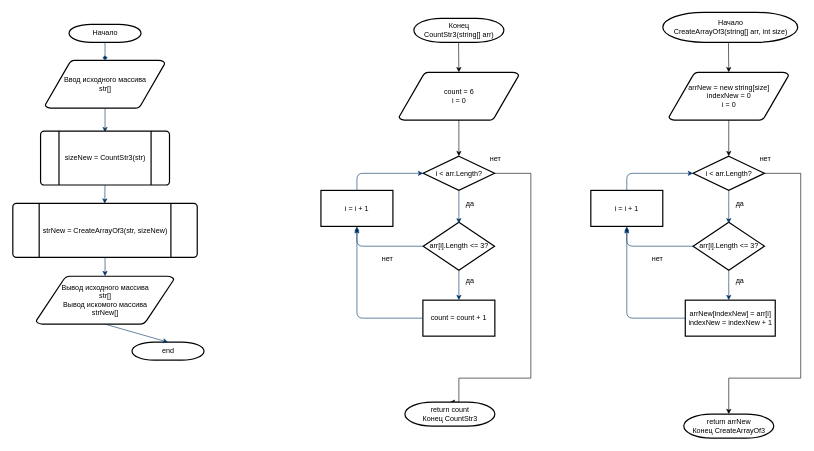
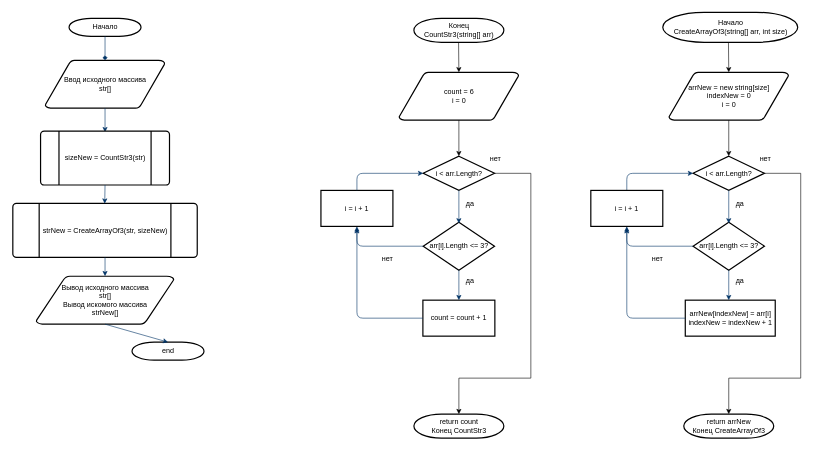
(105, 33) -> (105, 27)
(450, 414) -> (459, 426)
